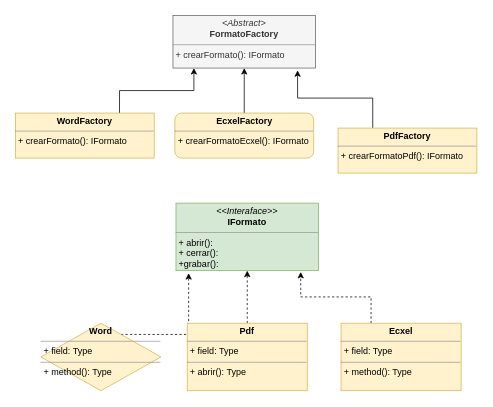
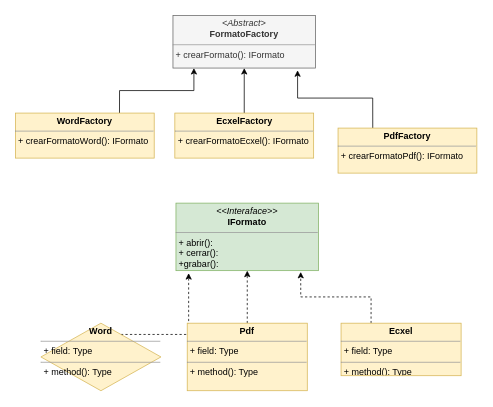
(77, 124) -> (87, 124)
(244, 135) -> (244, 135)
(220, 339) -> (224, 339)
(401, 357) -> (401, 349)
